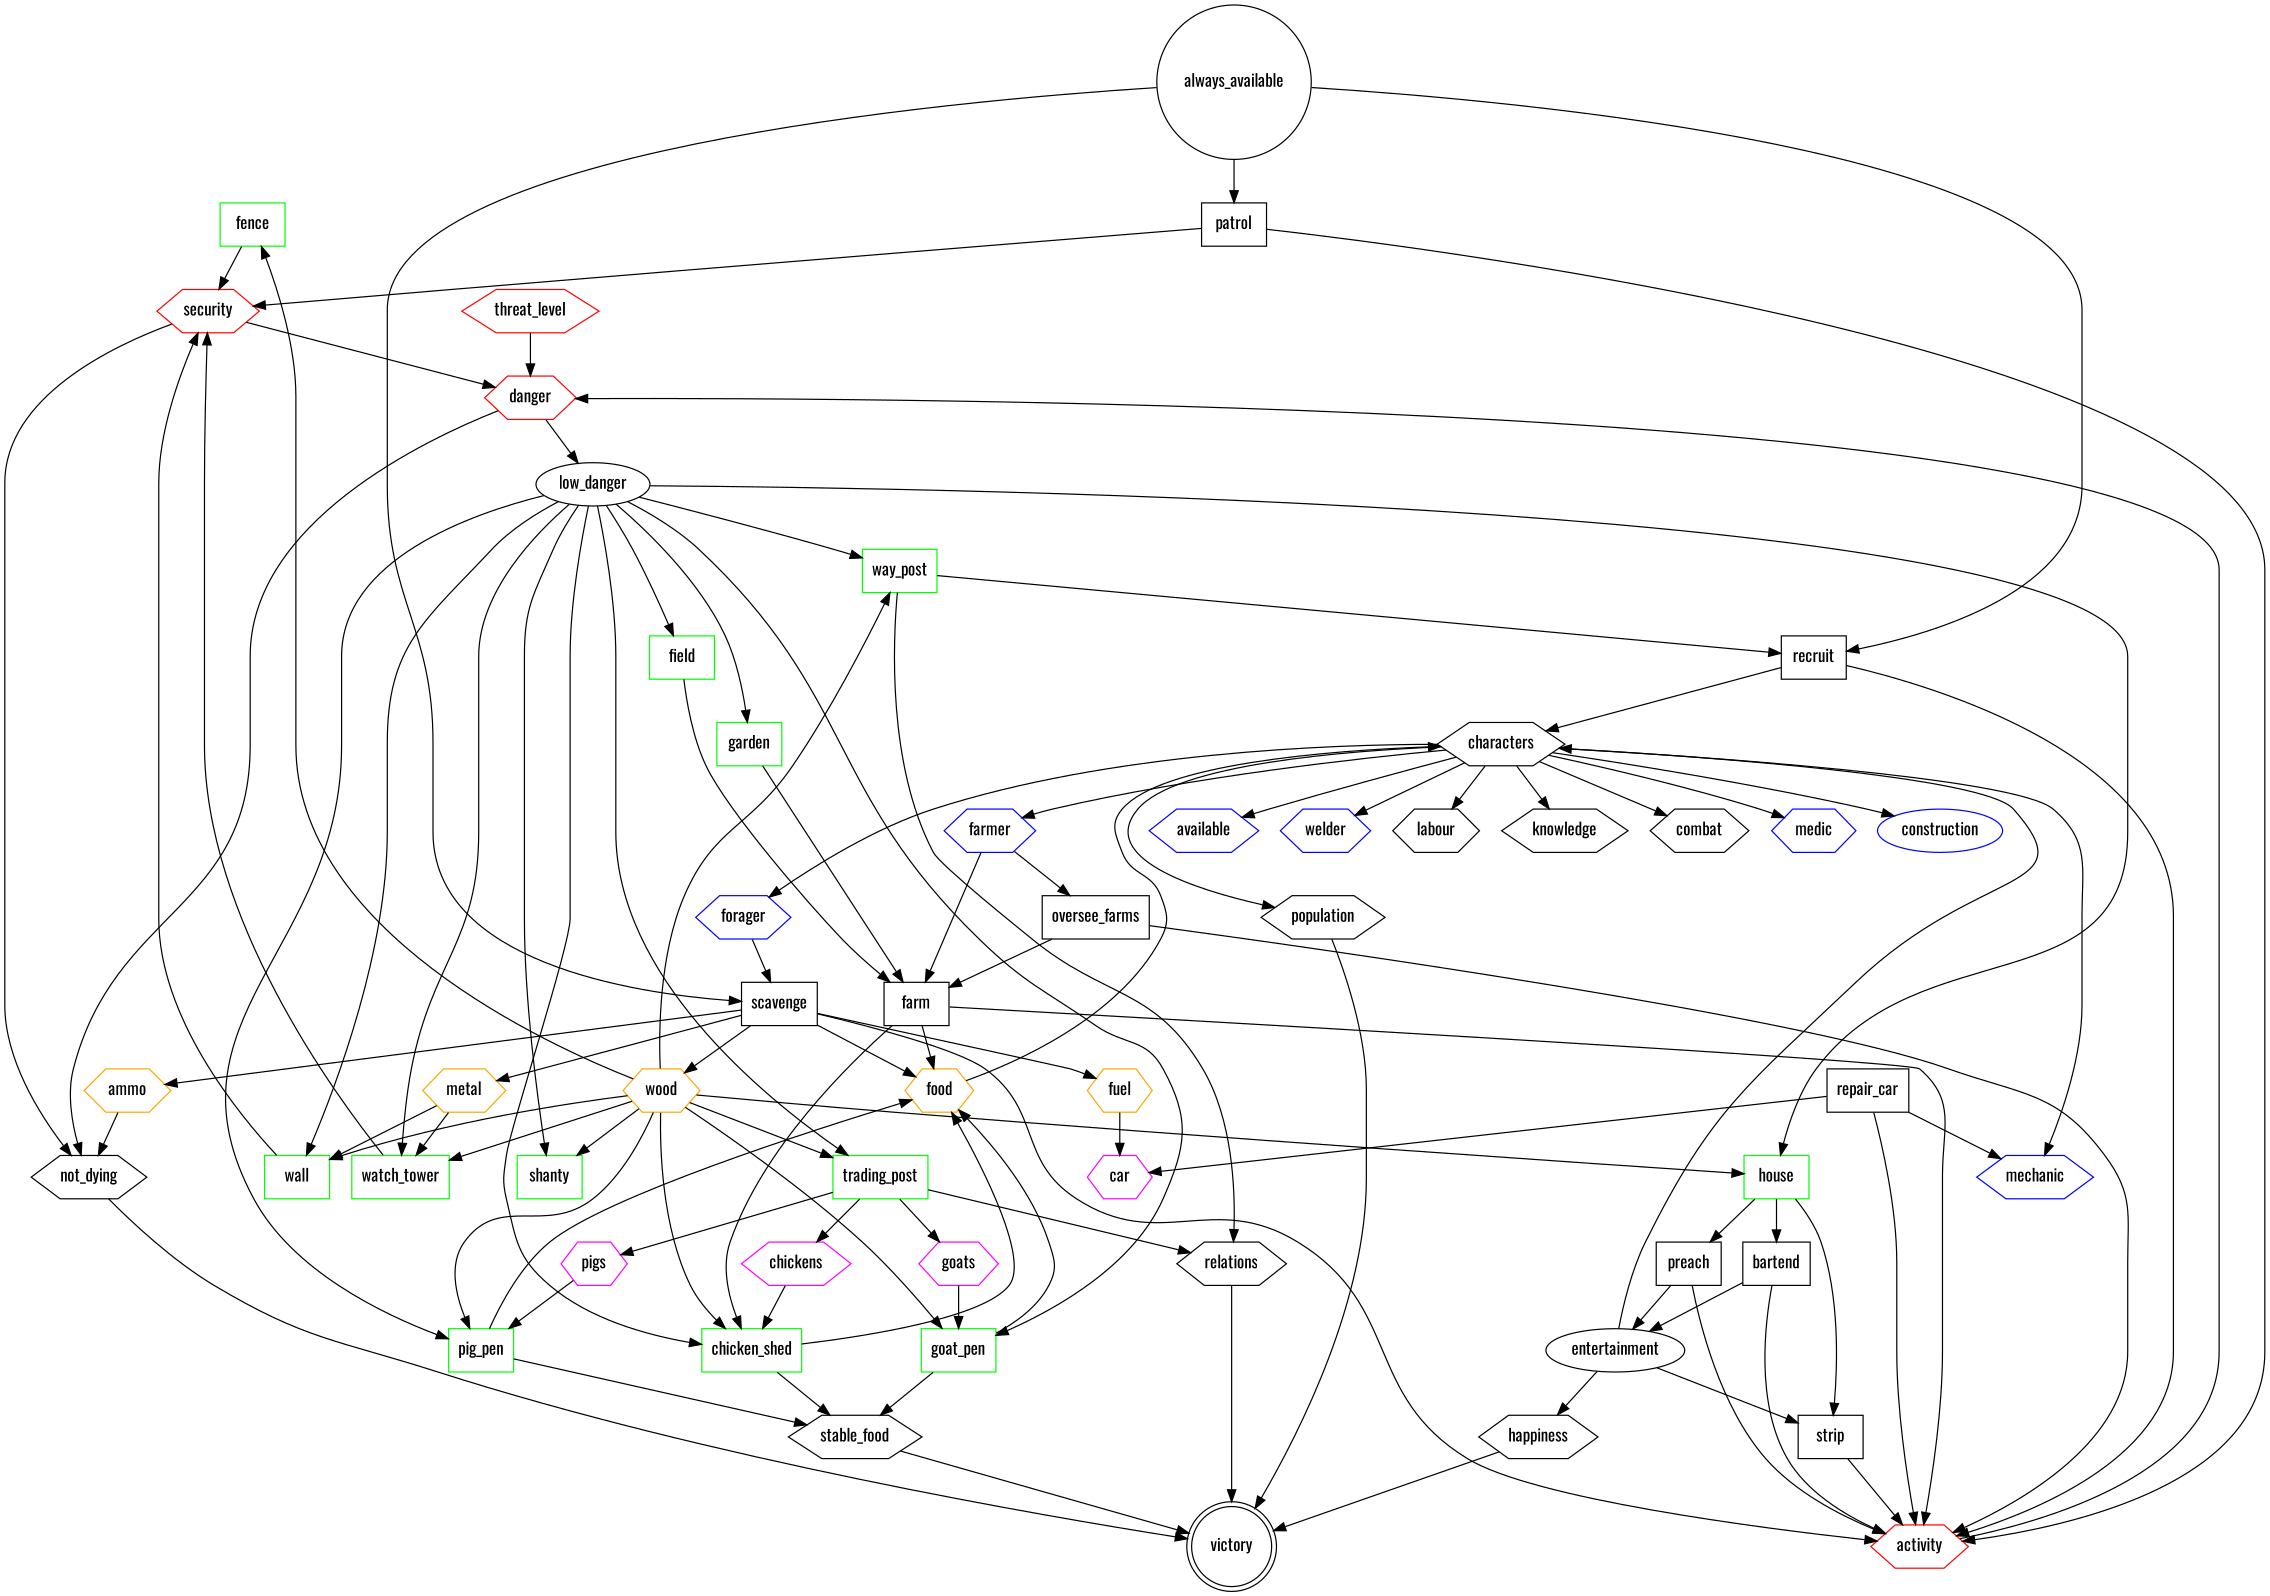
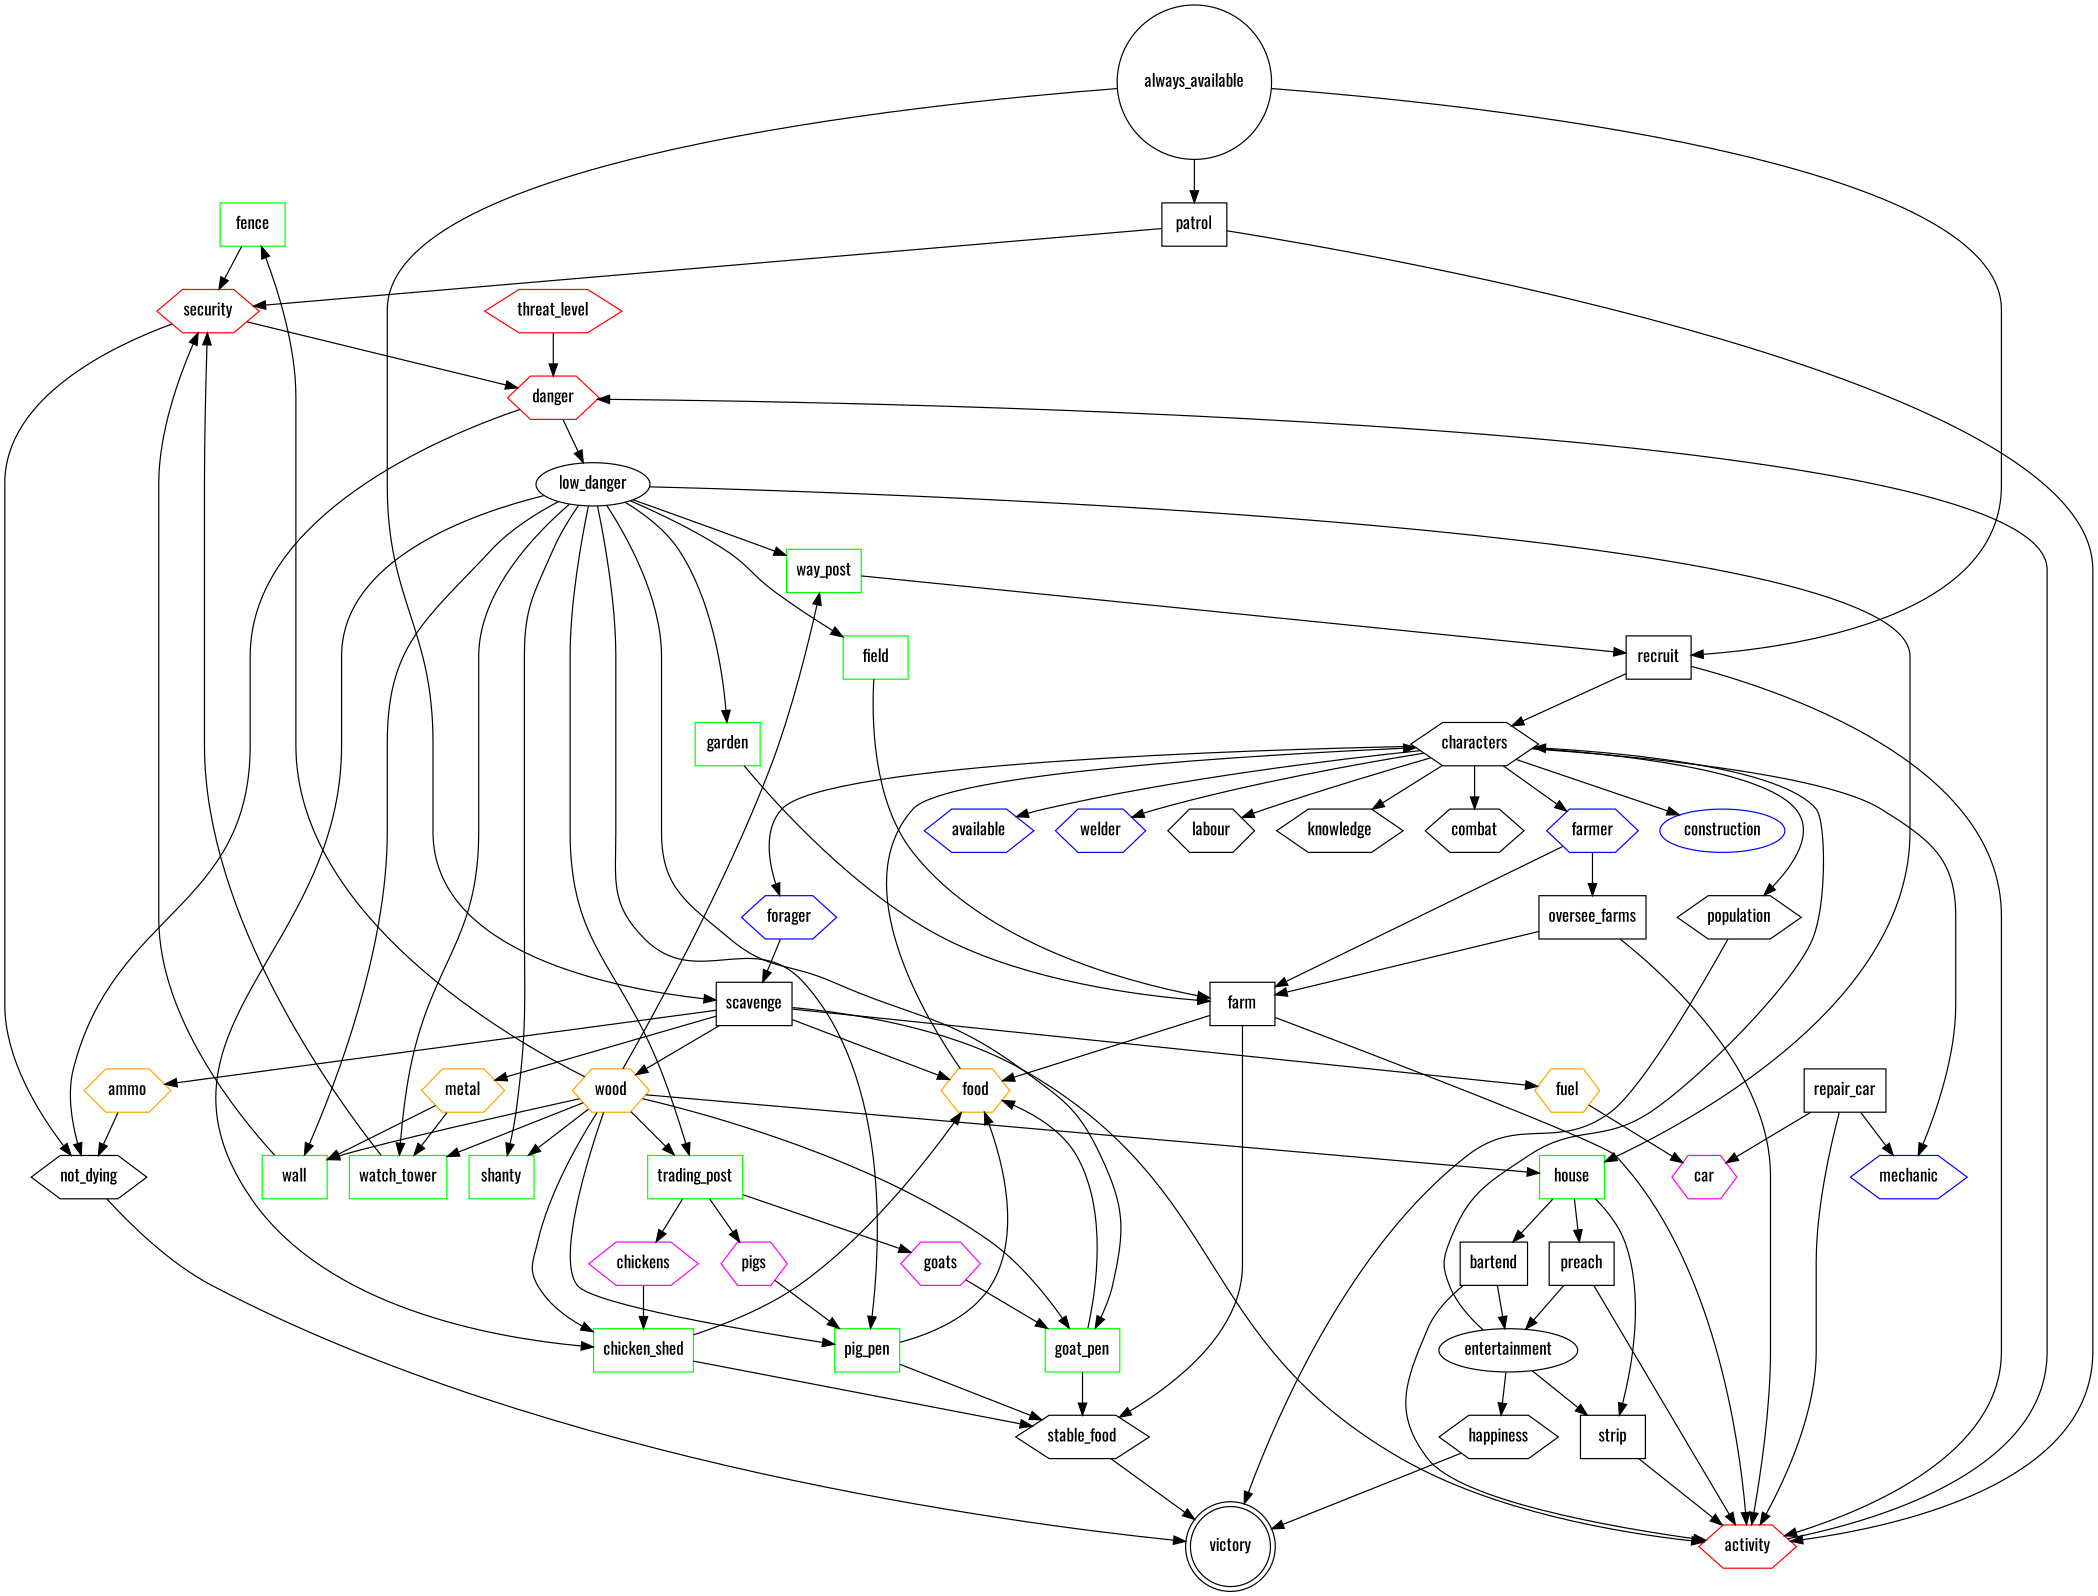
(1814, 831) -> none
(775, 1156) -> (1242, 1241)
(1232, 1264) -> none
